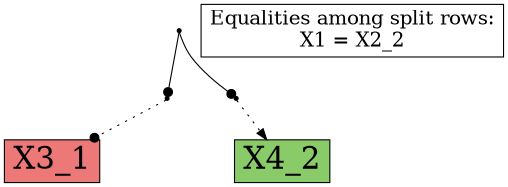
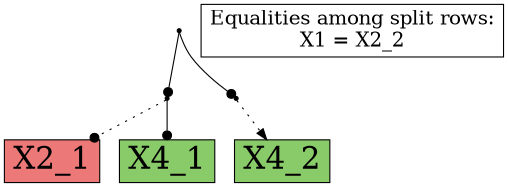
(52, 161) -> (52, 161)
none -> (167, 161)
